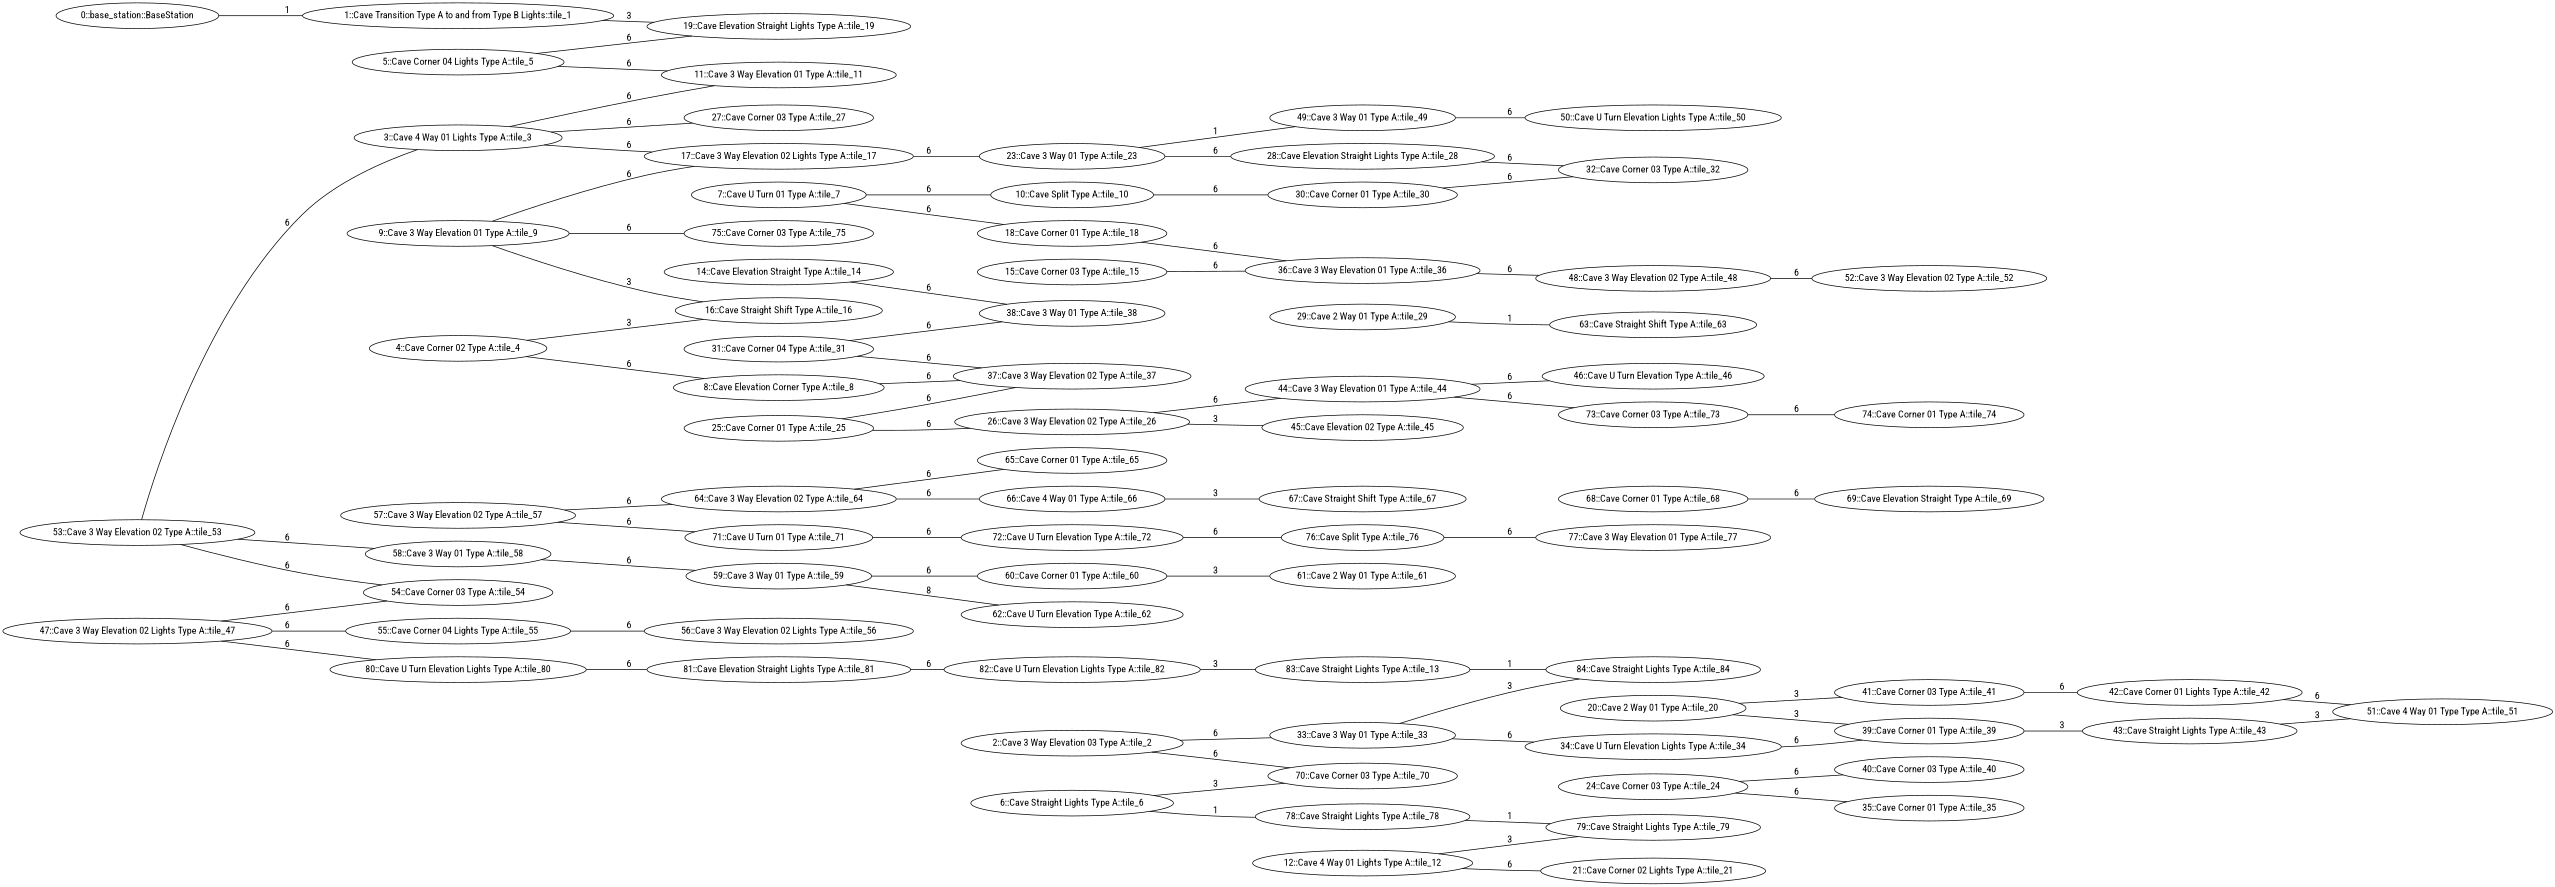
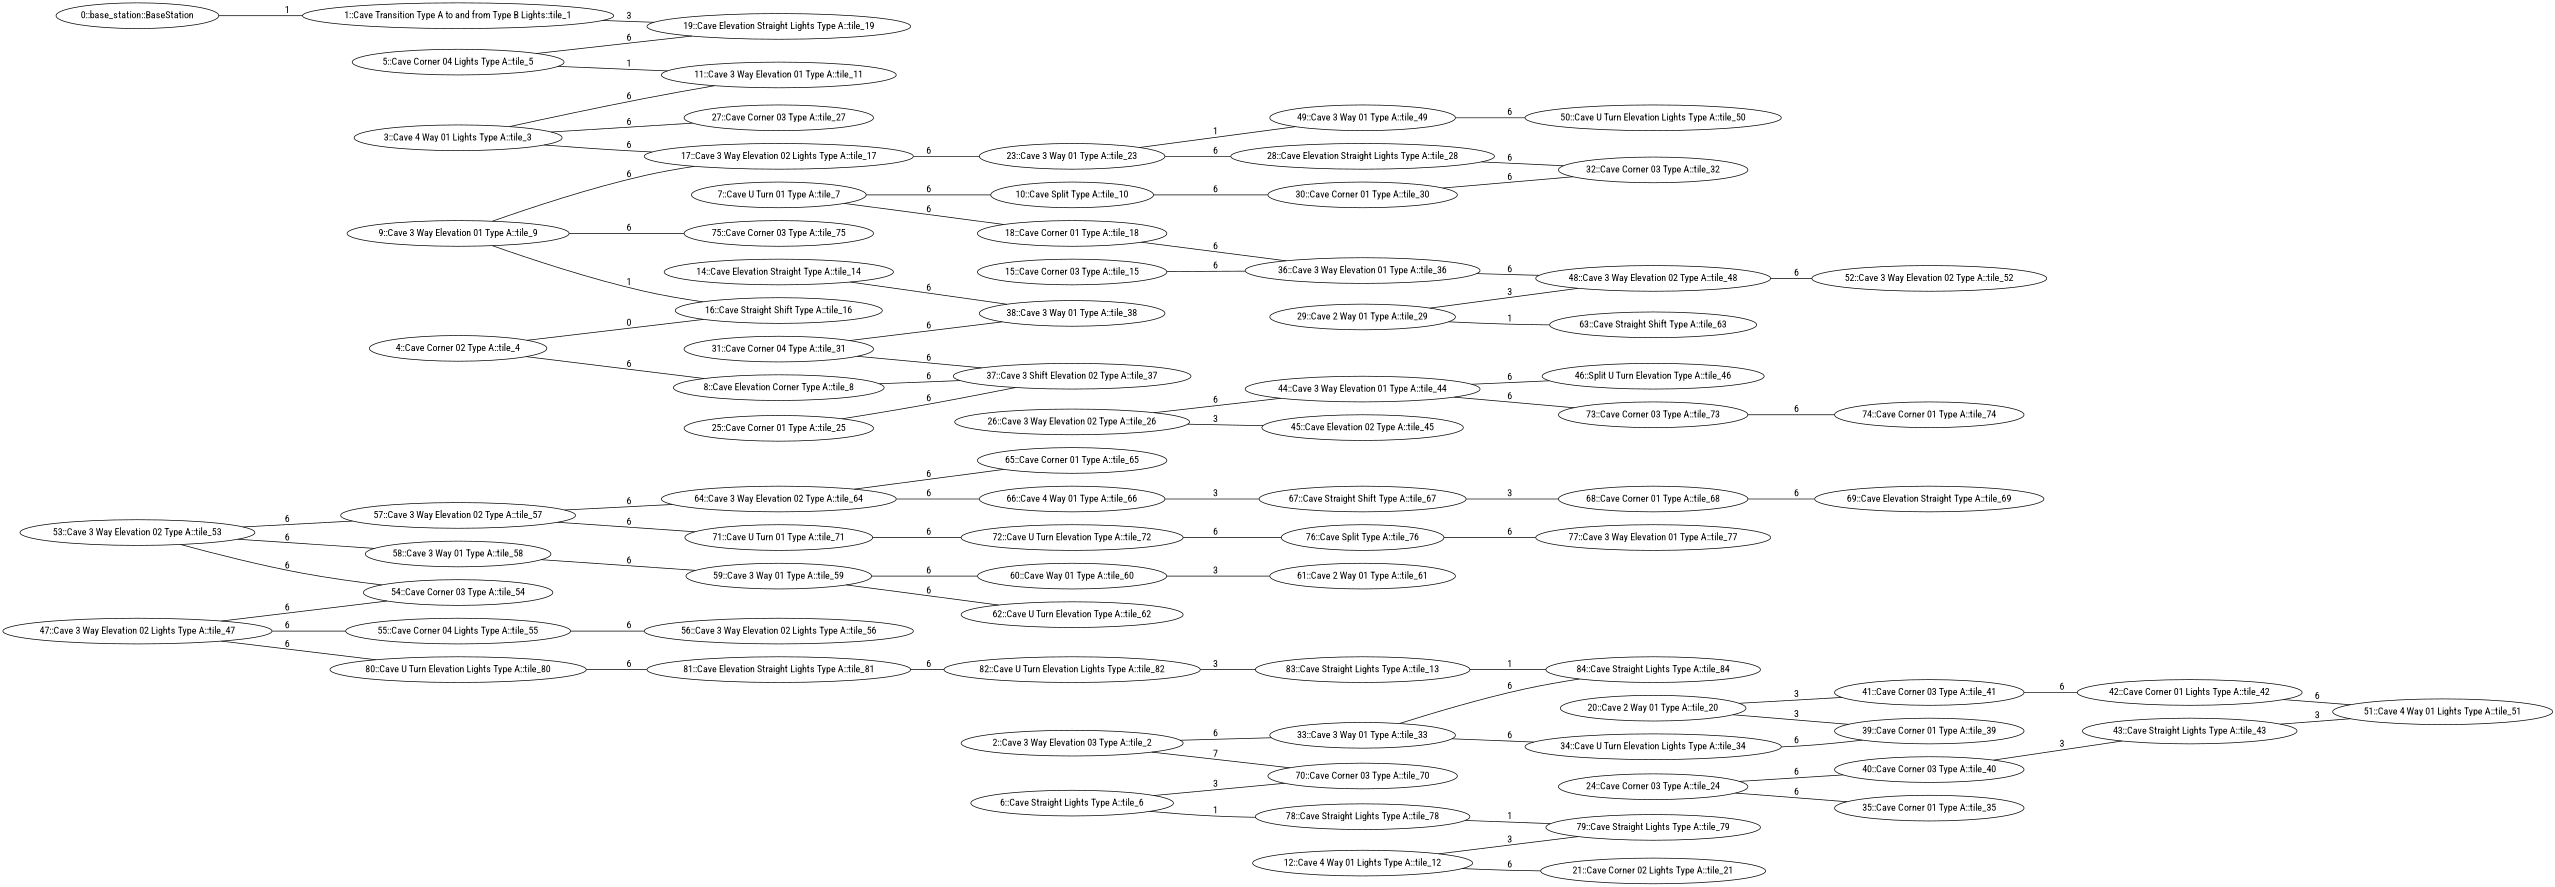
(629, 64) -> (629, 64)
(629, 282) -> (629, 282)
none -> (1504, 298)
(236, 299) -> (298, 524)
(629, 323) -> (629, 323)
(1072, 376) -> (1072, 376)
(1653, 376) -> (1653, 376)
(921, 430) -> none
none -> (1512, 499)
(1072, 576) -> (1072, 576)
(929, 591) -> (929, 591)
(1510, 686) -> (1510, 686)
(2443, 712) -> (2443, 712)
(2053, 731) -> (2058, 751)
(1216, 754) -> (1216, 754)
